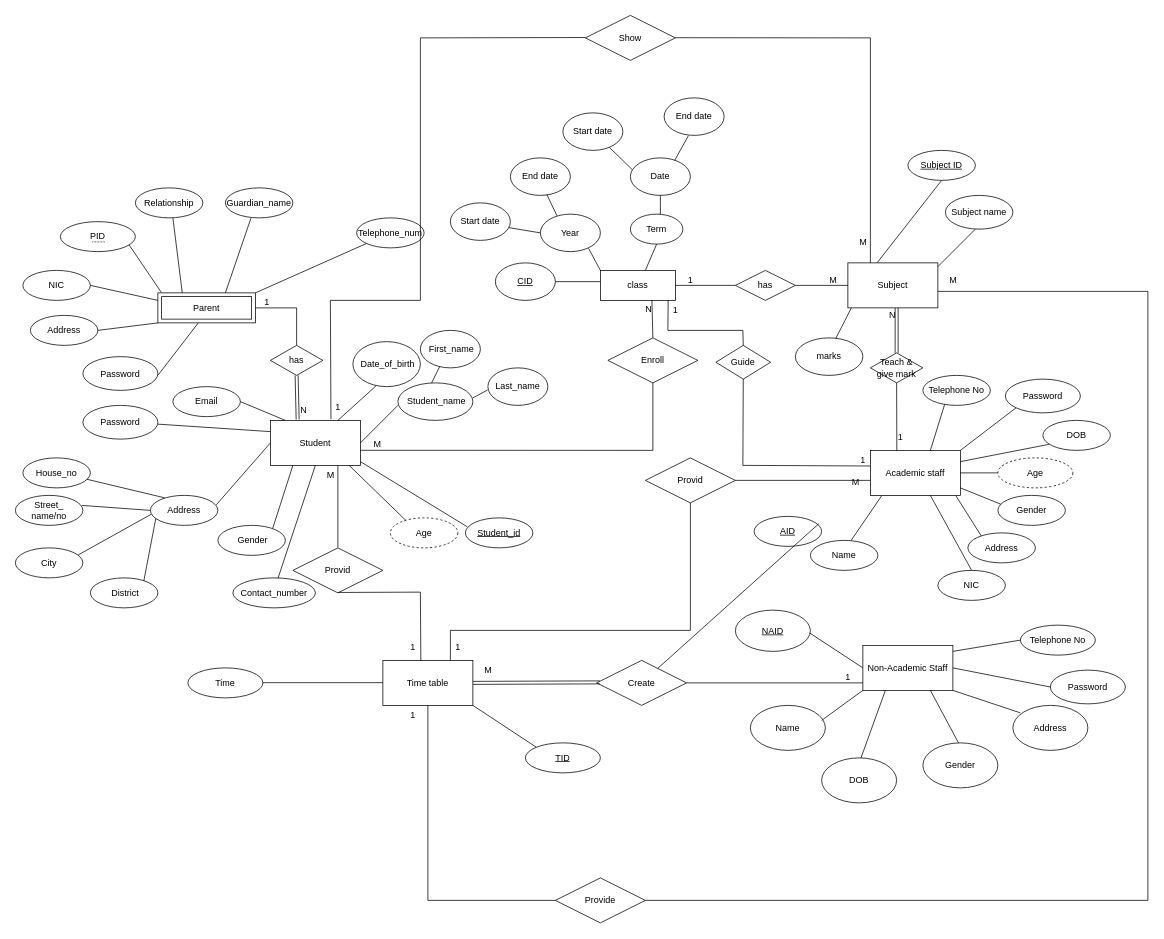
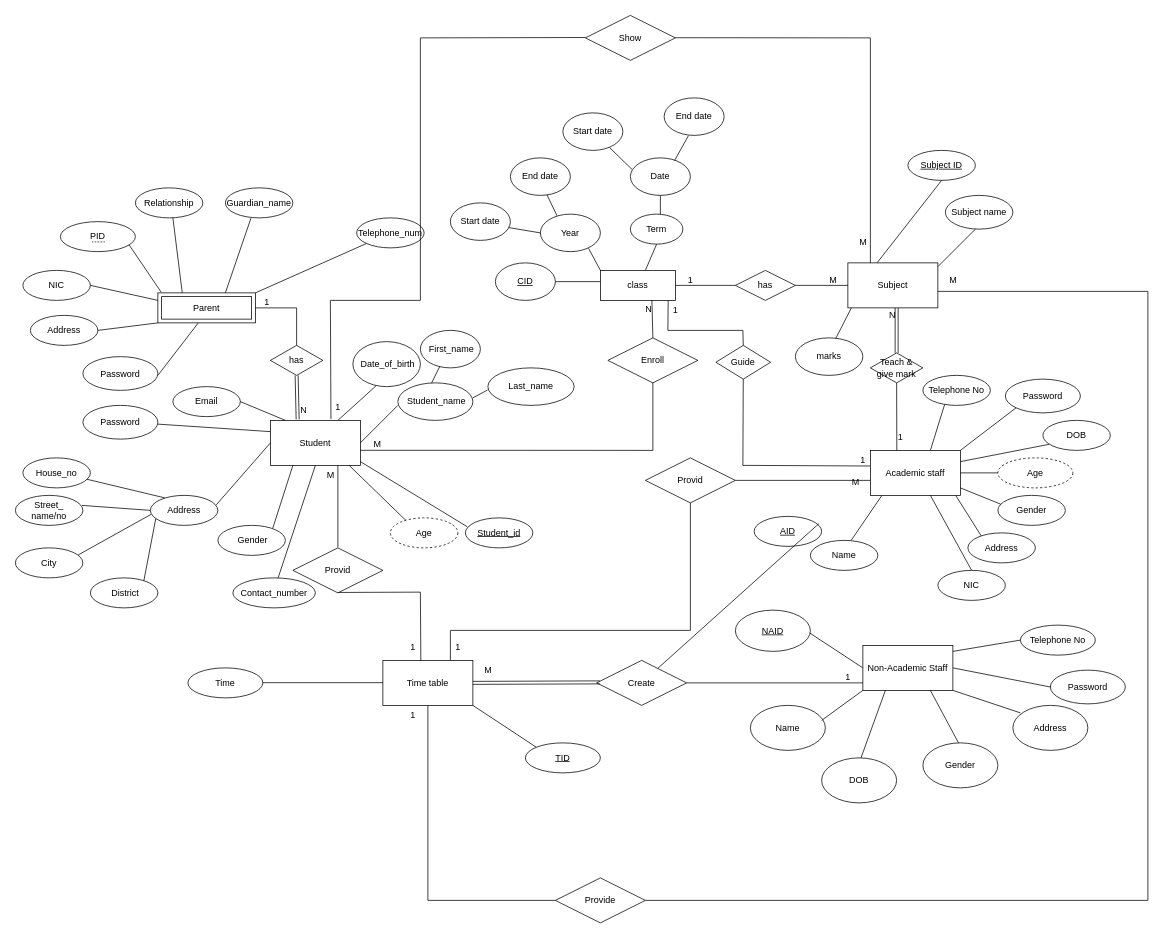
(518, 387) -> (531, 387)
